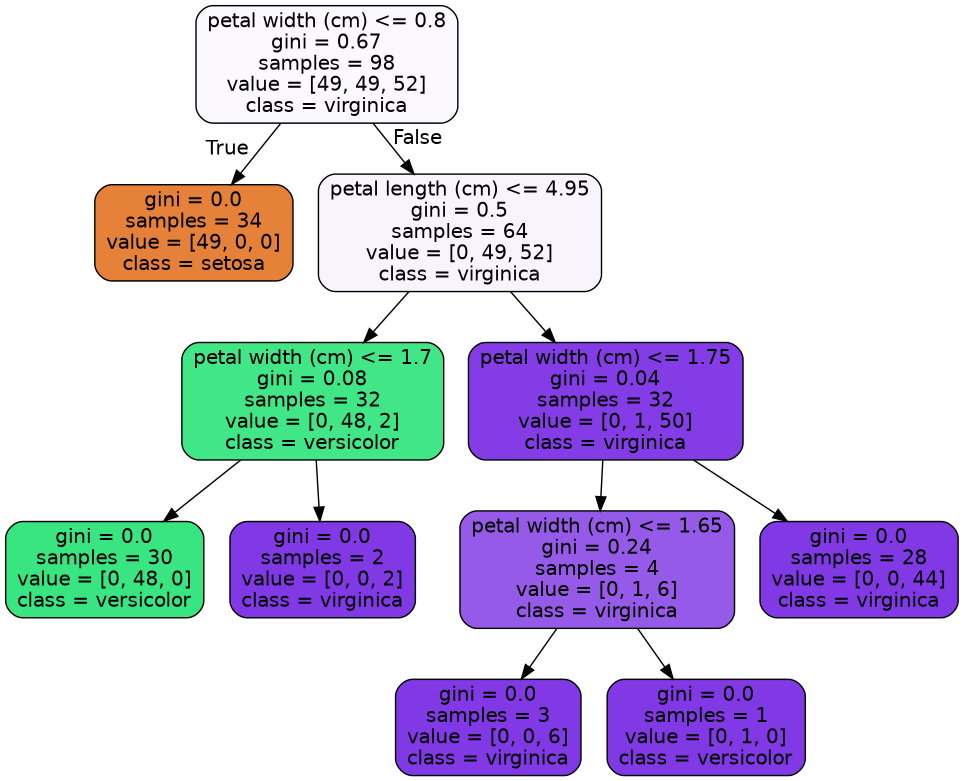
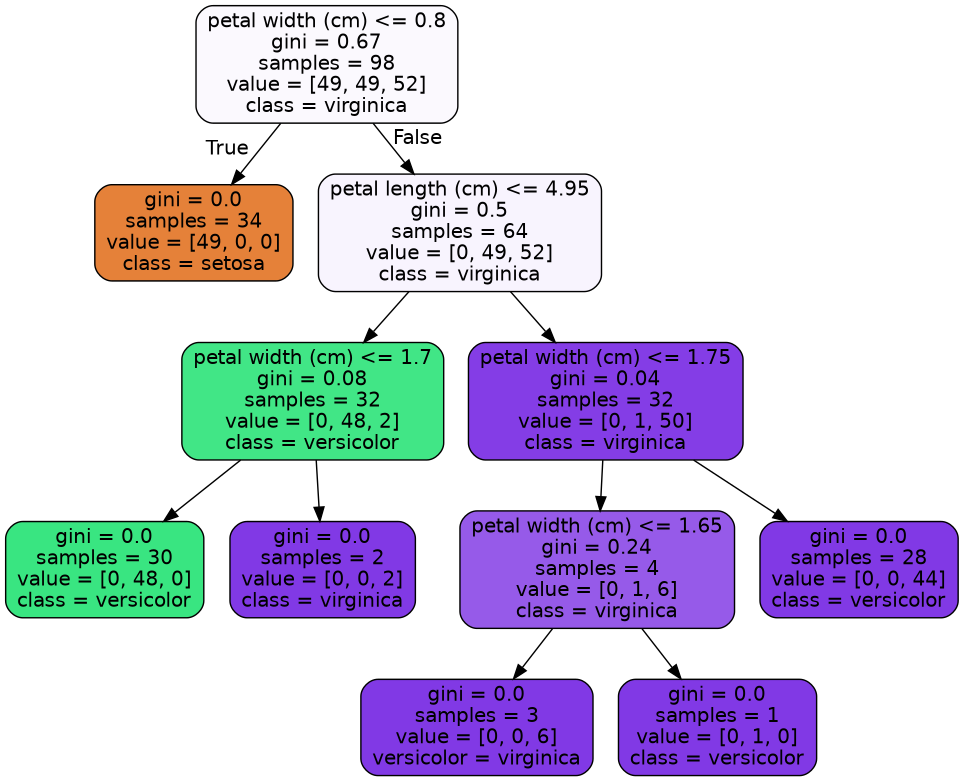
(859, 570) -> (859, 570)
(488, 727) -> (477, 727)
